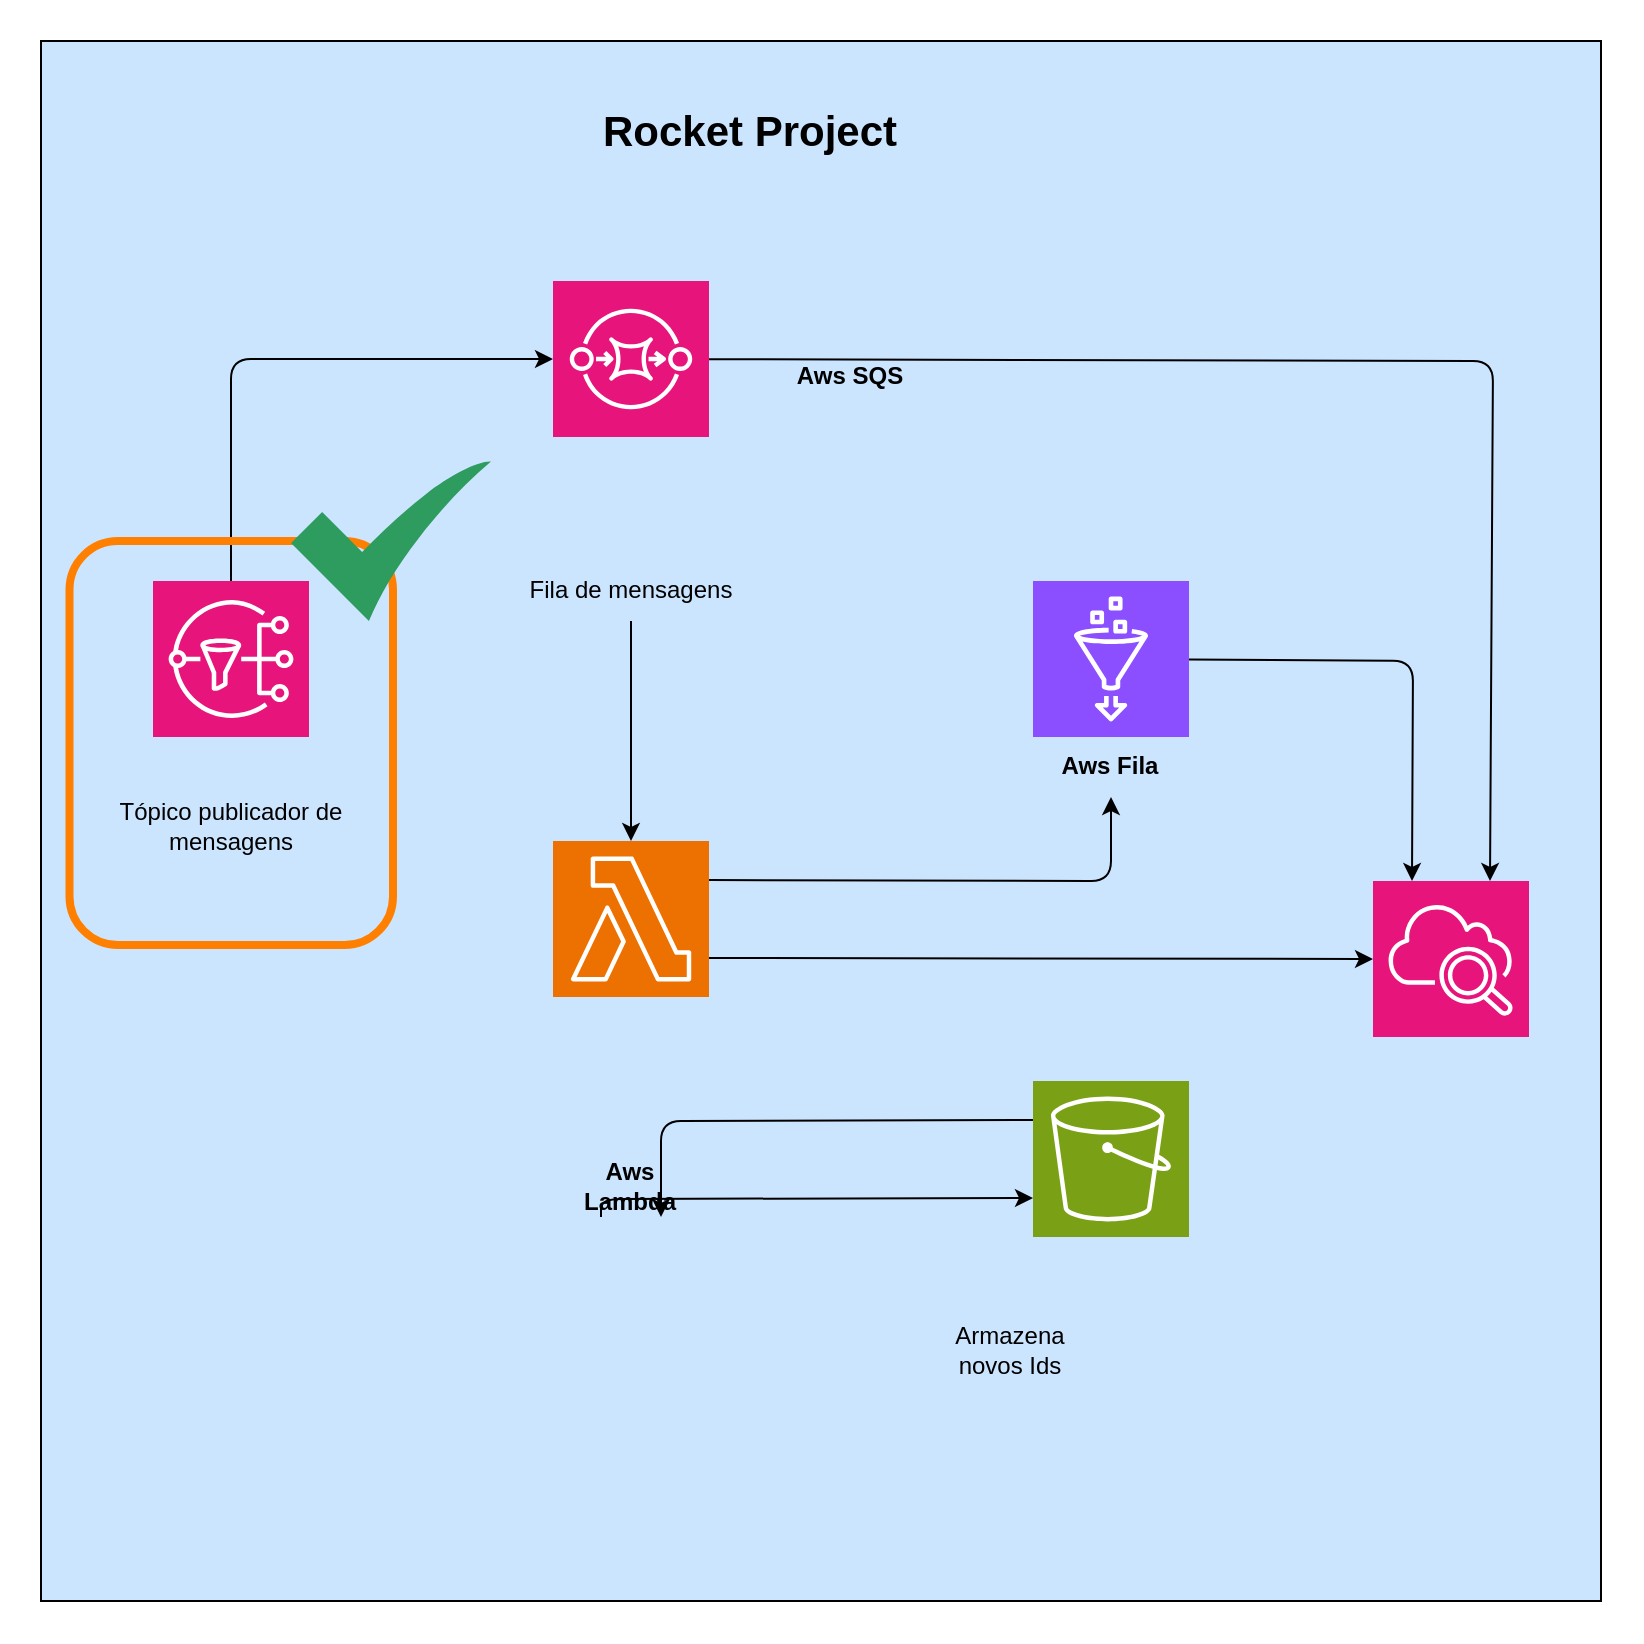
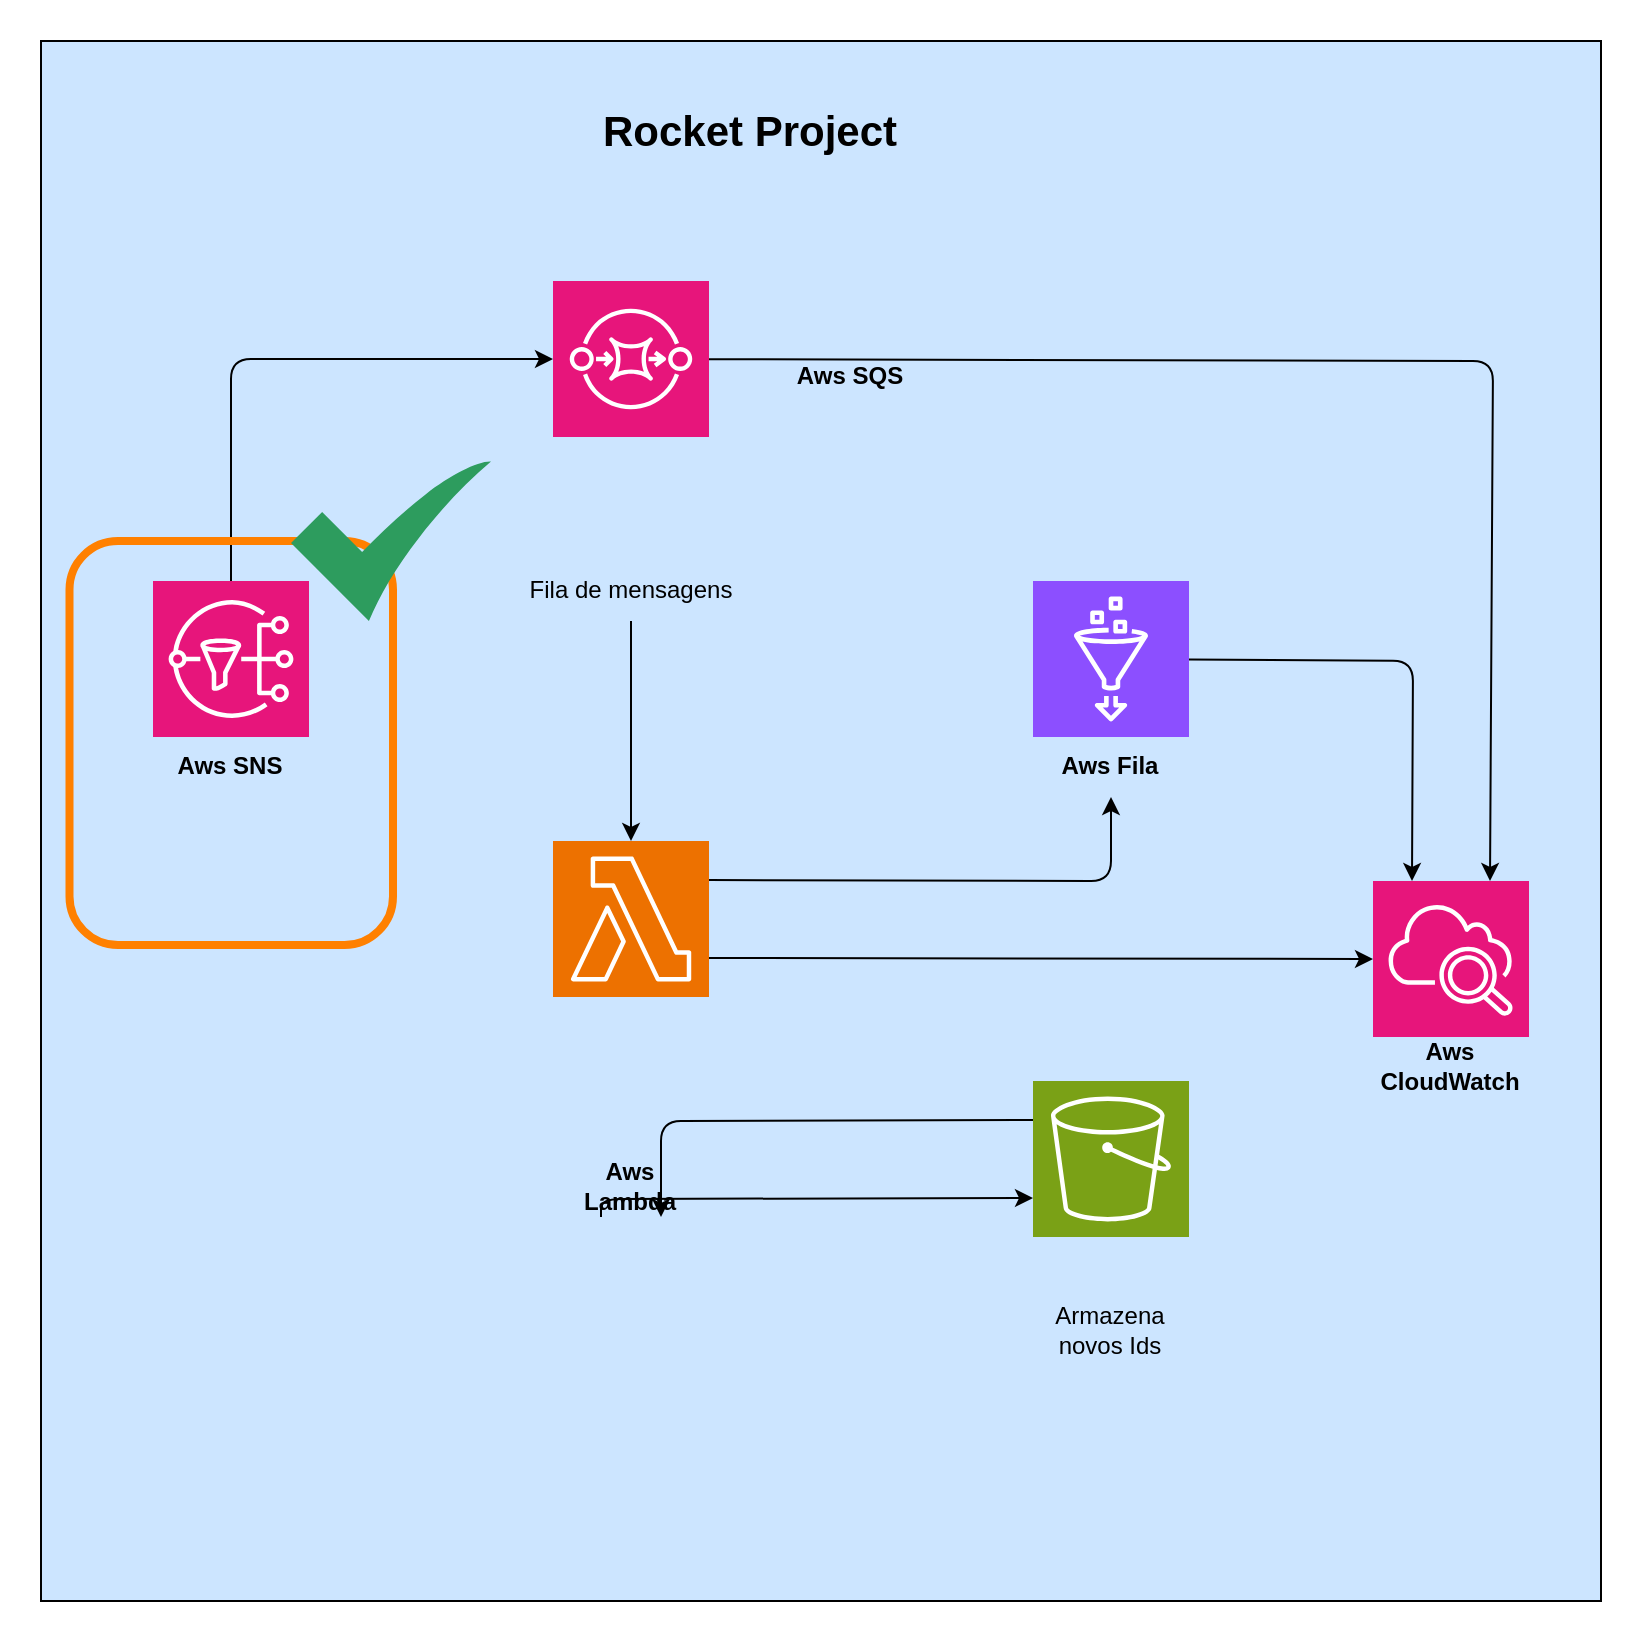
none -> (231, 767)
(231, 827) -> none
none -> (1451, 1067)
(1011, 1351) -> (1111, 1331)
